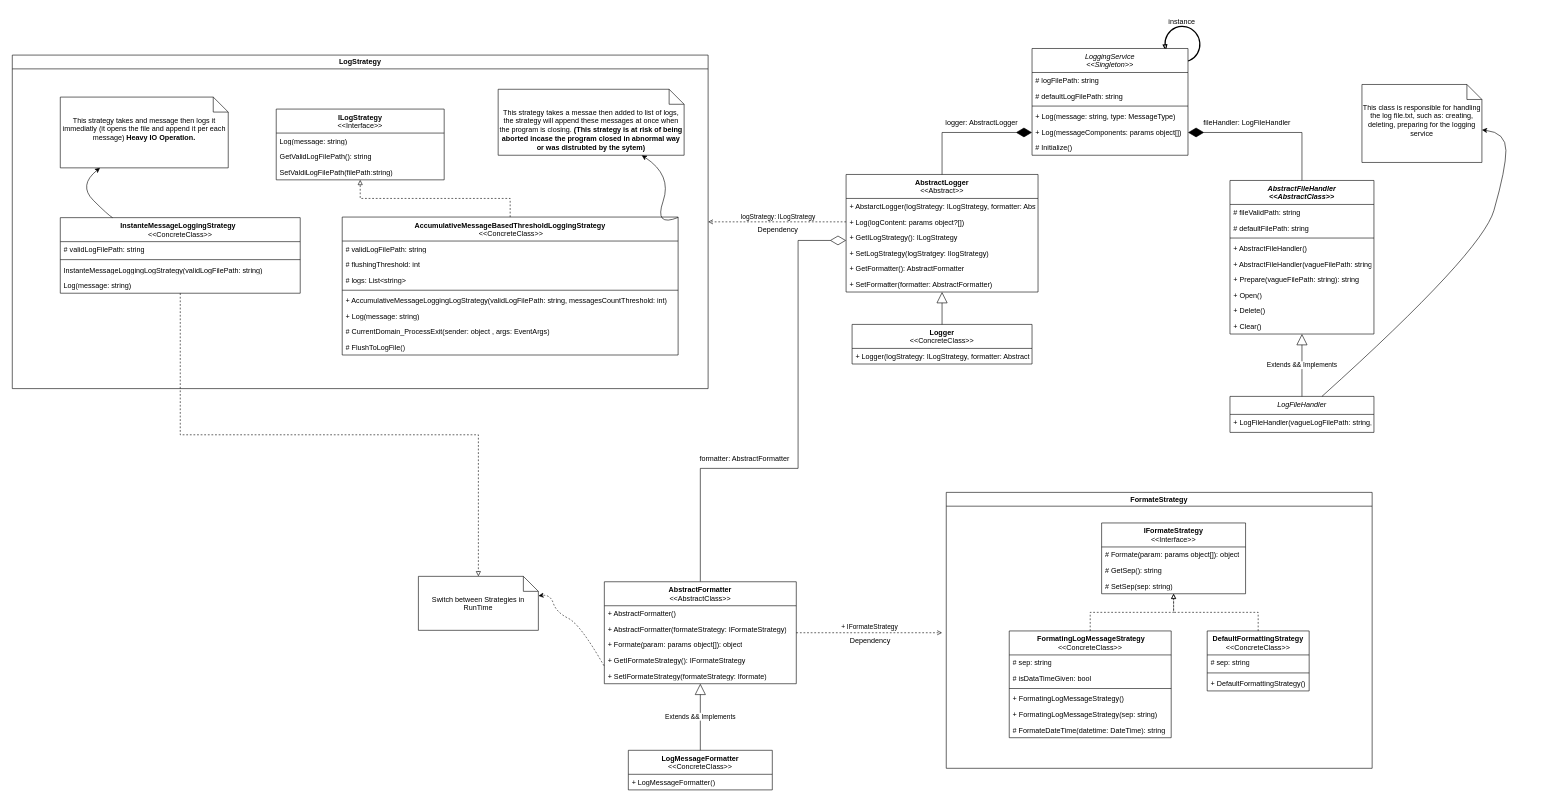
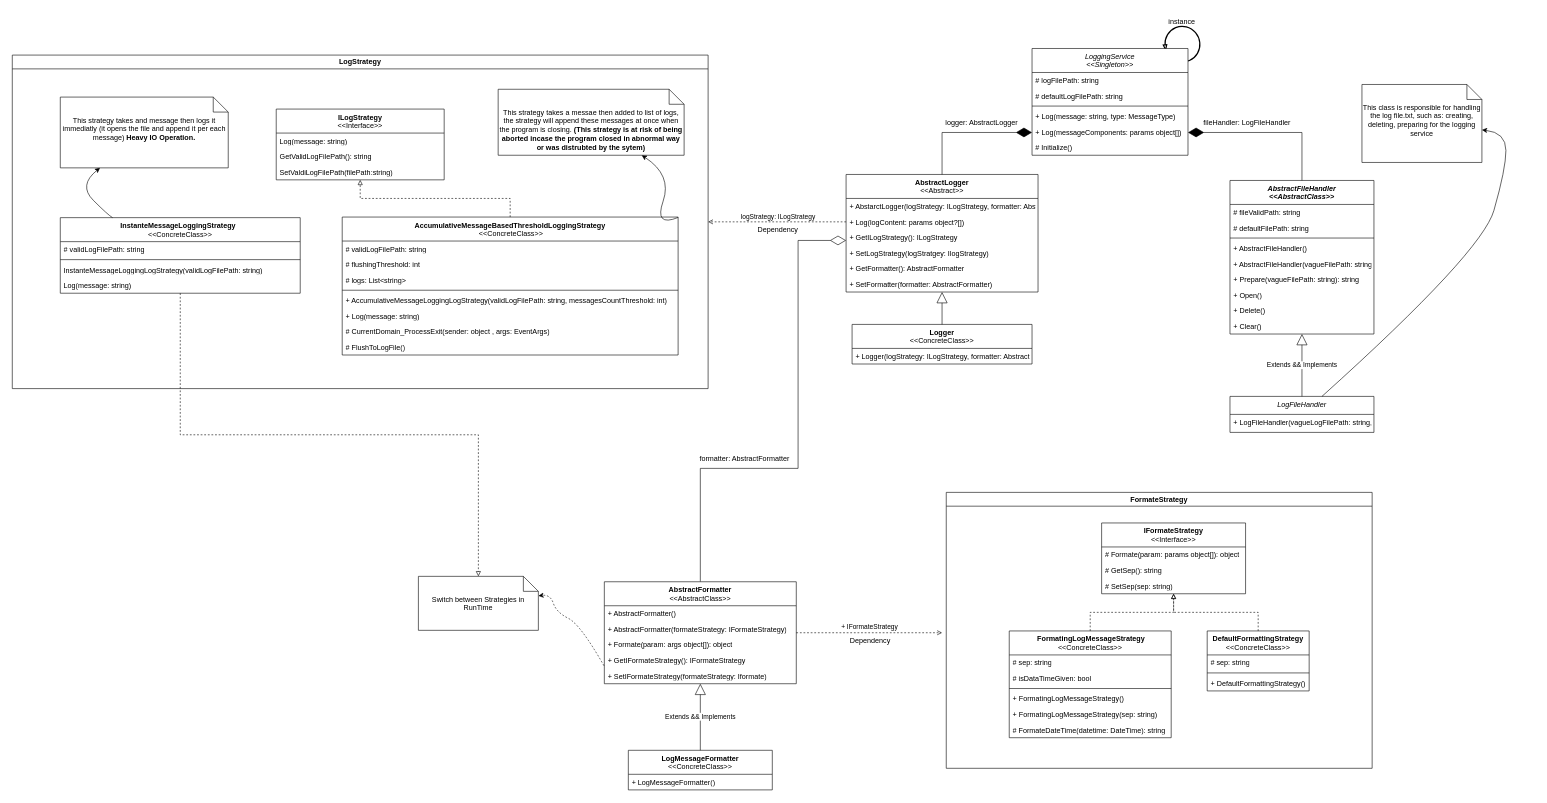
(685, 645) -> (681, 645)
